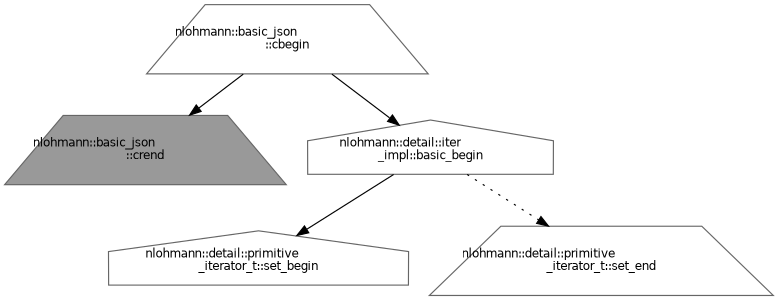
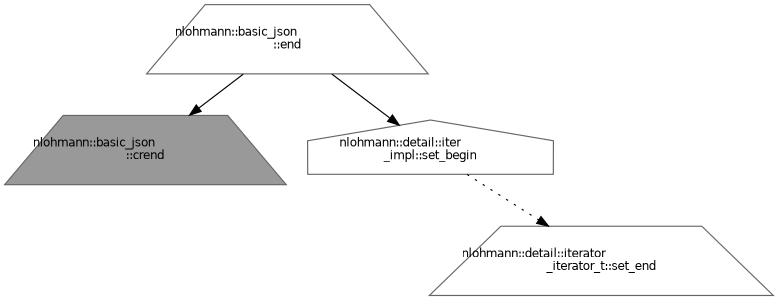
(287, 39) -> (287, 39)
(431, 150) -> (431, 150)
(259, 261) -> none
(601, 261) -> (601, 261)
